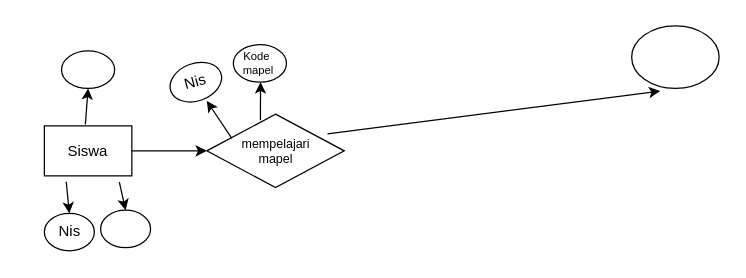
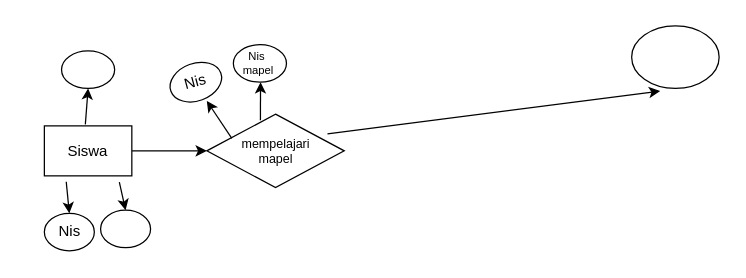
(259, 63) -> (259, 63)
